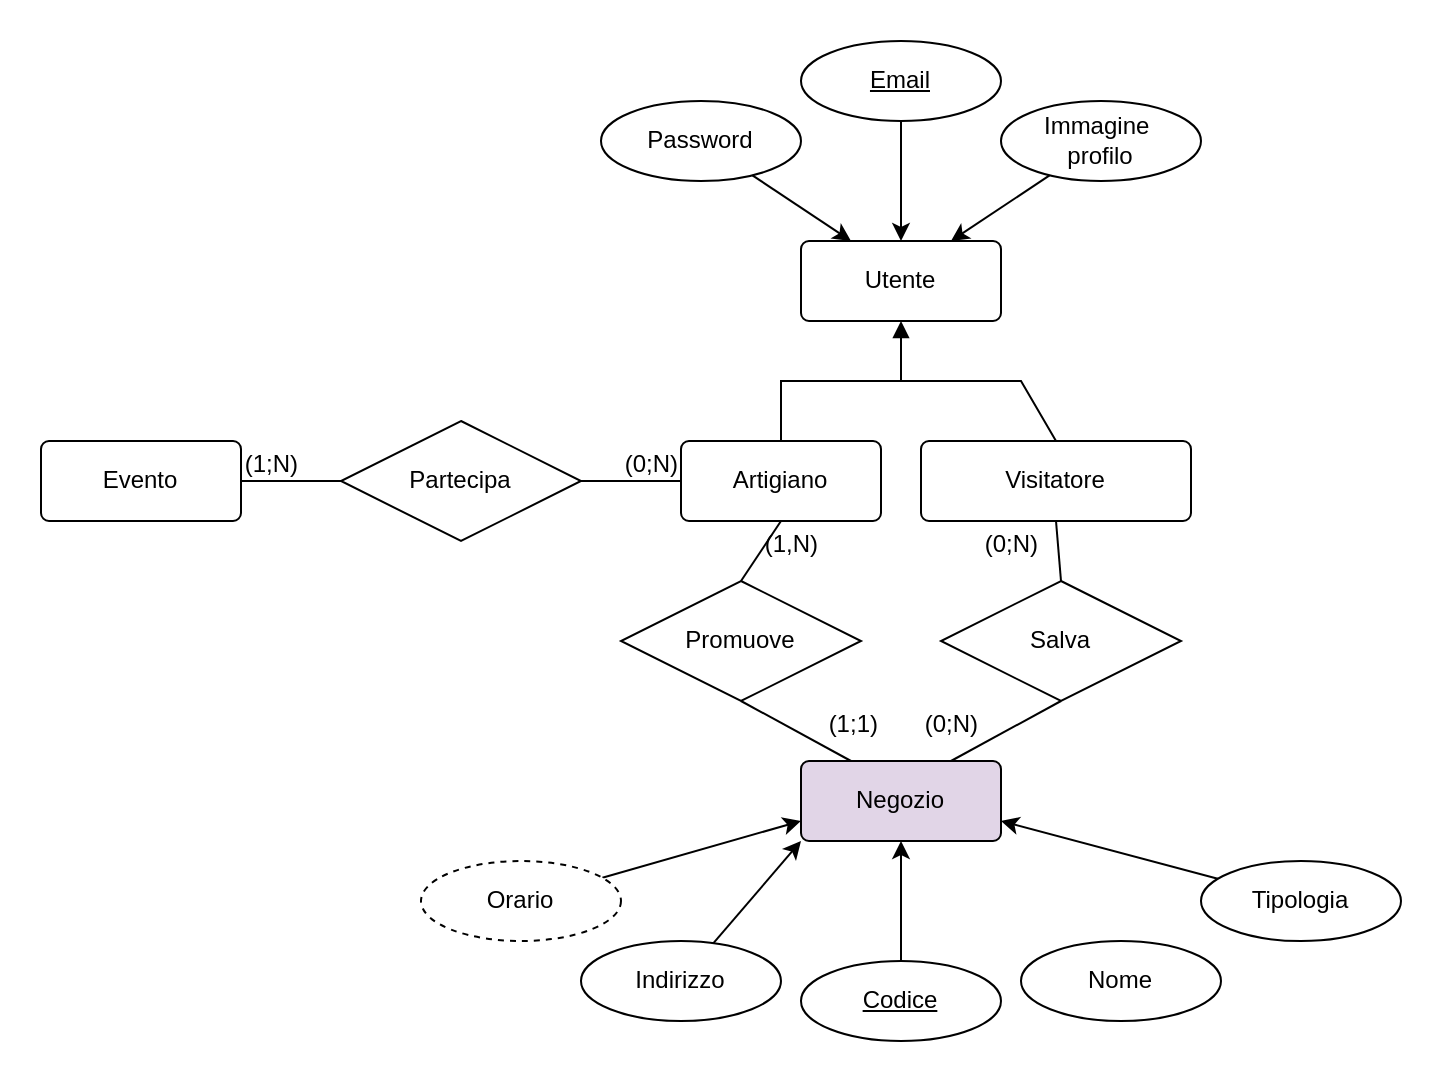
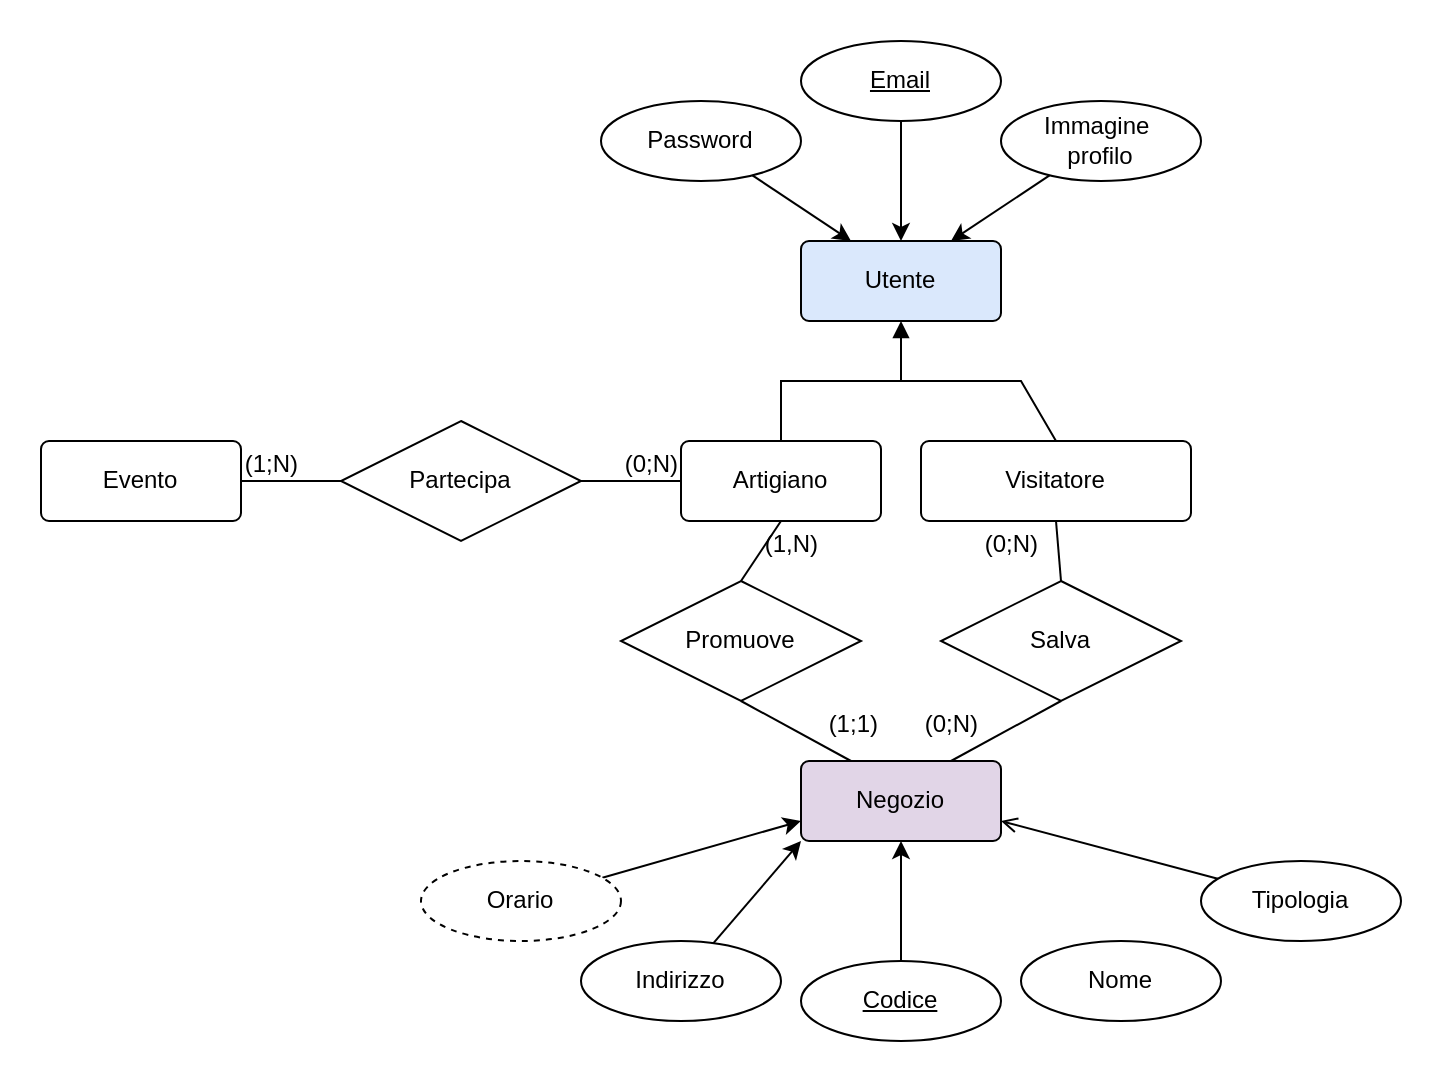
(901, 281) -> (901, 281)
(1015, 825) -> (1011, 824)
